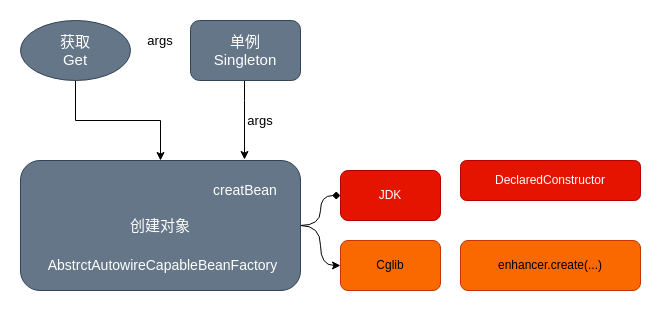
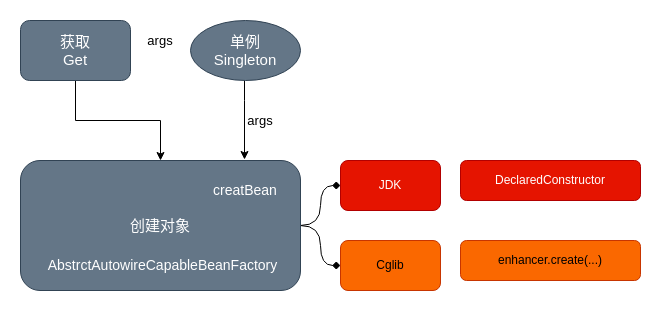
(76, 51) -> (76, 51)
(246, 51) -> (246, 51)
(391, 196) -> (391, 186)
(328, 264) -> (327, 264)
(551, 266) -> (551, 261)
